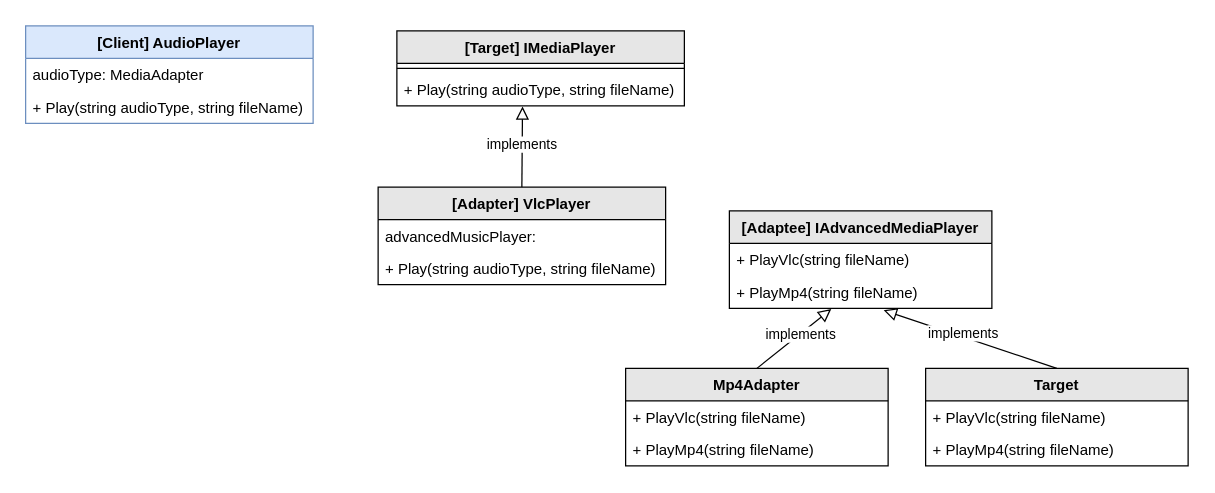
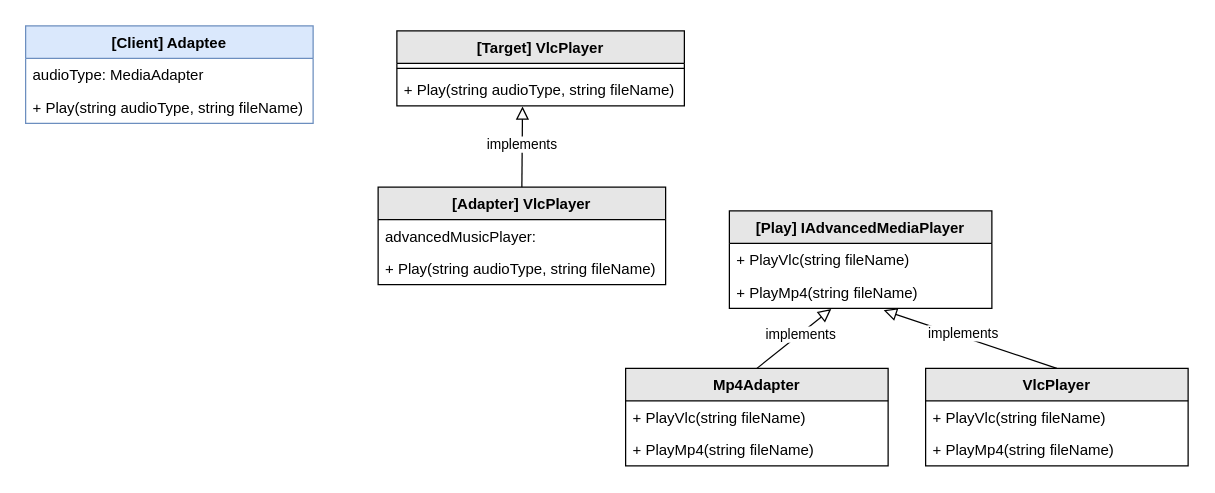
(169, 43) -> (169, 43)
(541, 48) -> (541, 48)
(861, 228) -> (861, 228)
(1057, 386) -> (1057, 386)
